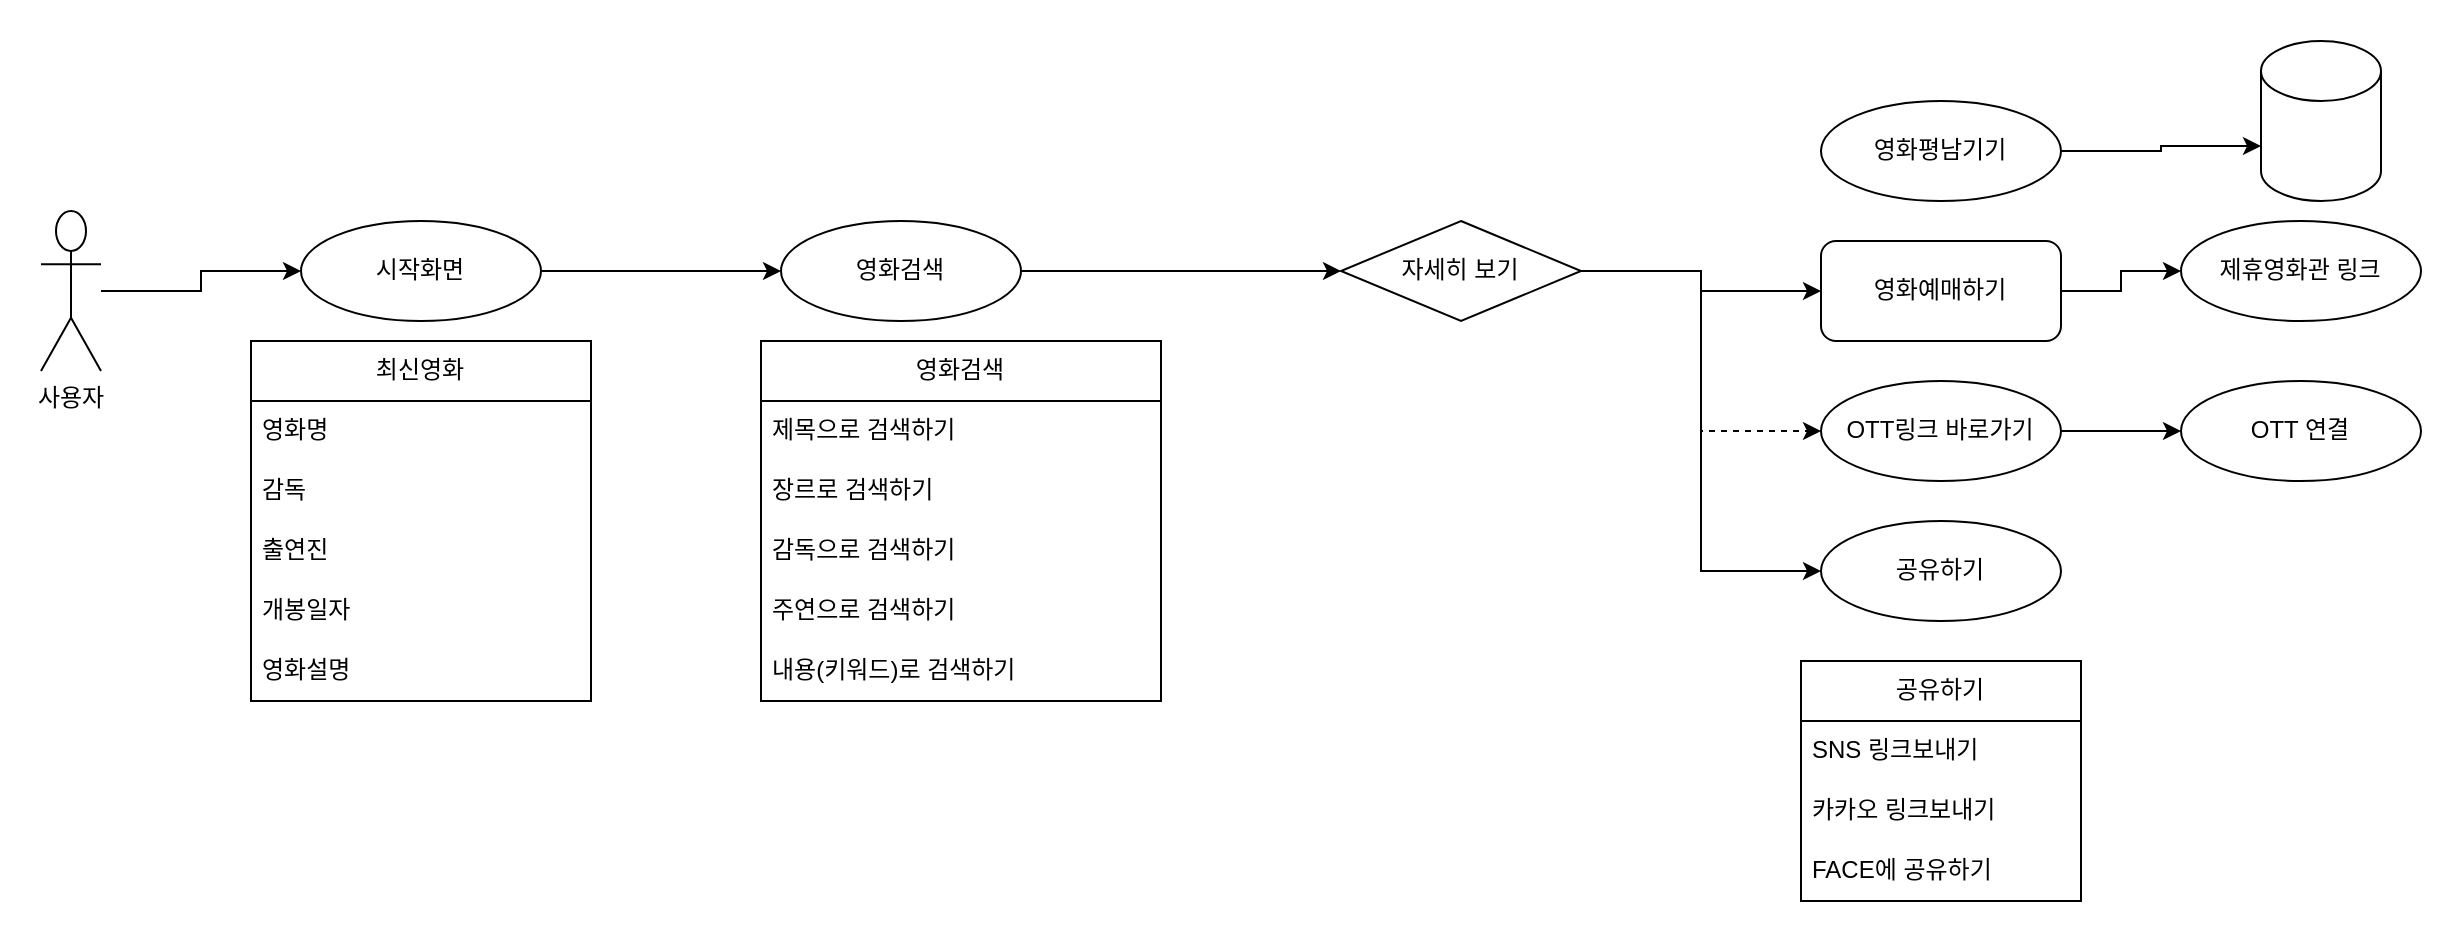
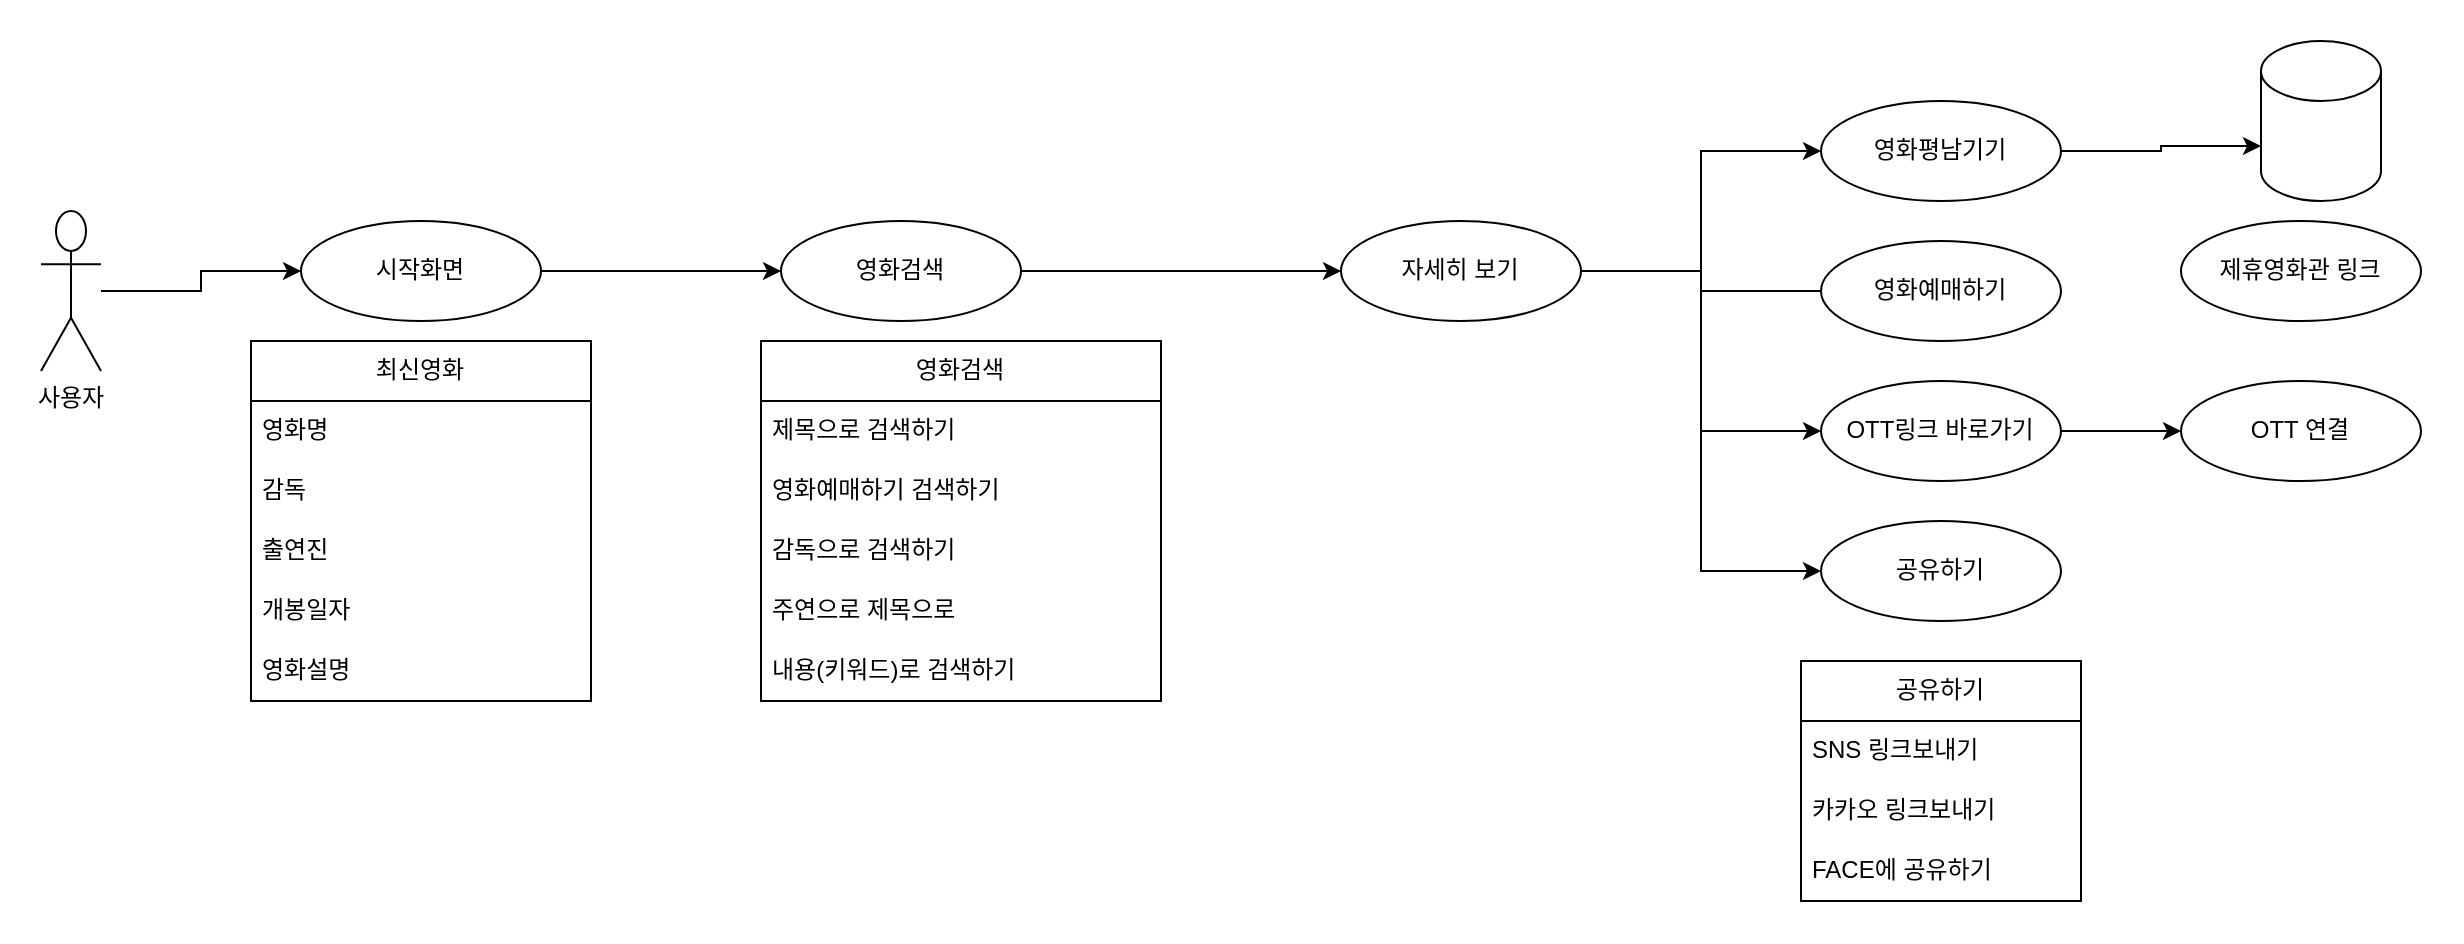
none -> (1701, 156)
(1461, 271) -> (1461, 271)
(2121, 288) -> none
(1806, 291) -> (1811, 291)
(1941, 291) -> (1941, 291)
(1755, 431) -> (1755, 431)
(861, 491) -> (897, 491)
(873, 611) -> (873, 611)
